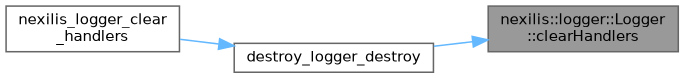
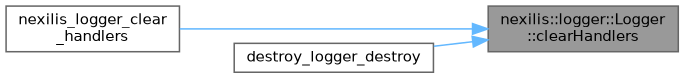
(199, 42) -> (326, 29)
